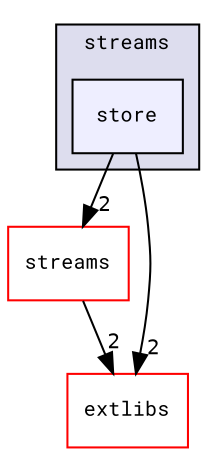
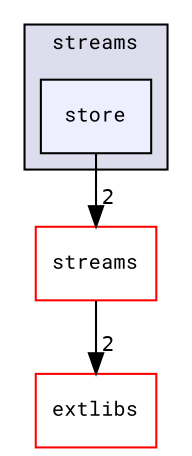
(150, 253) -> none
